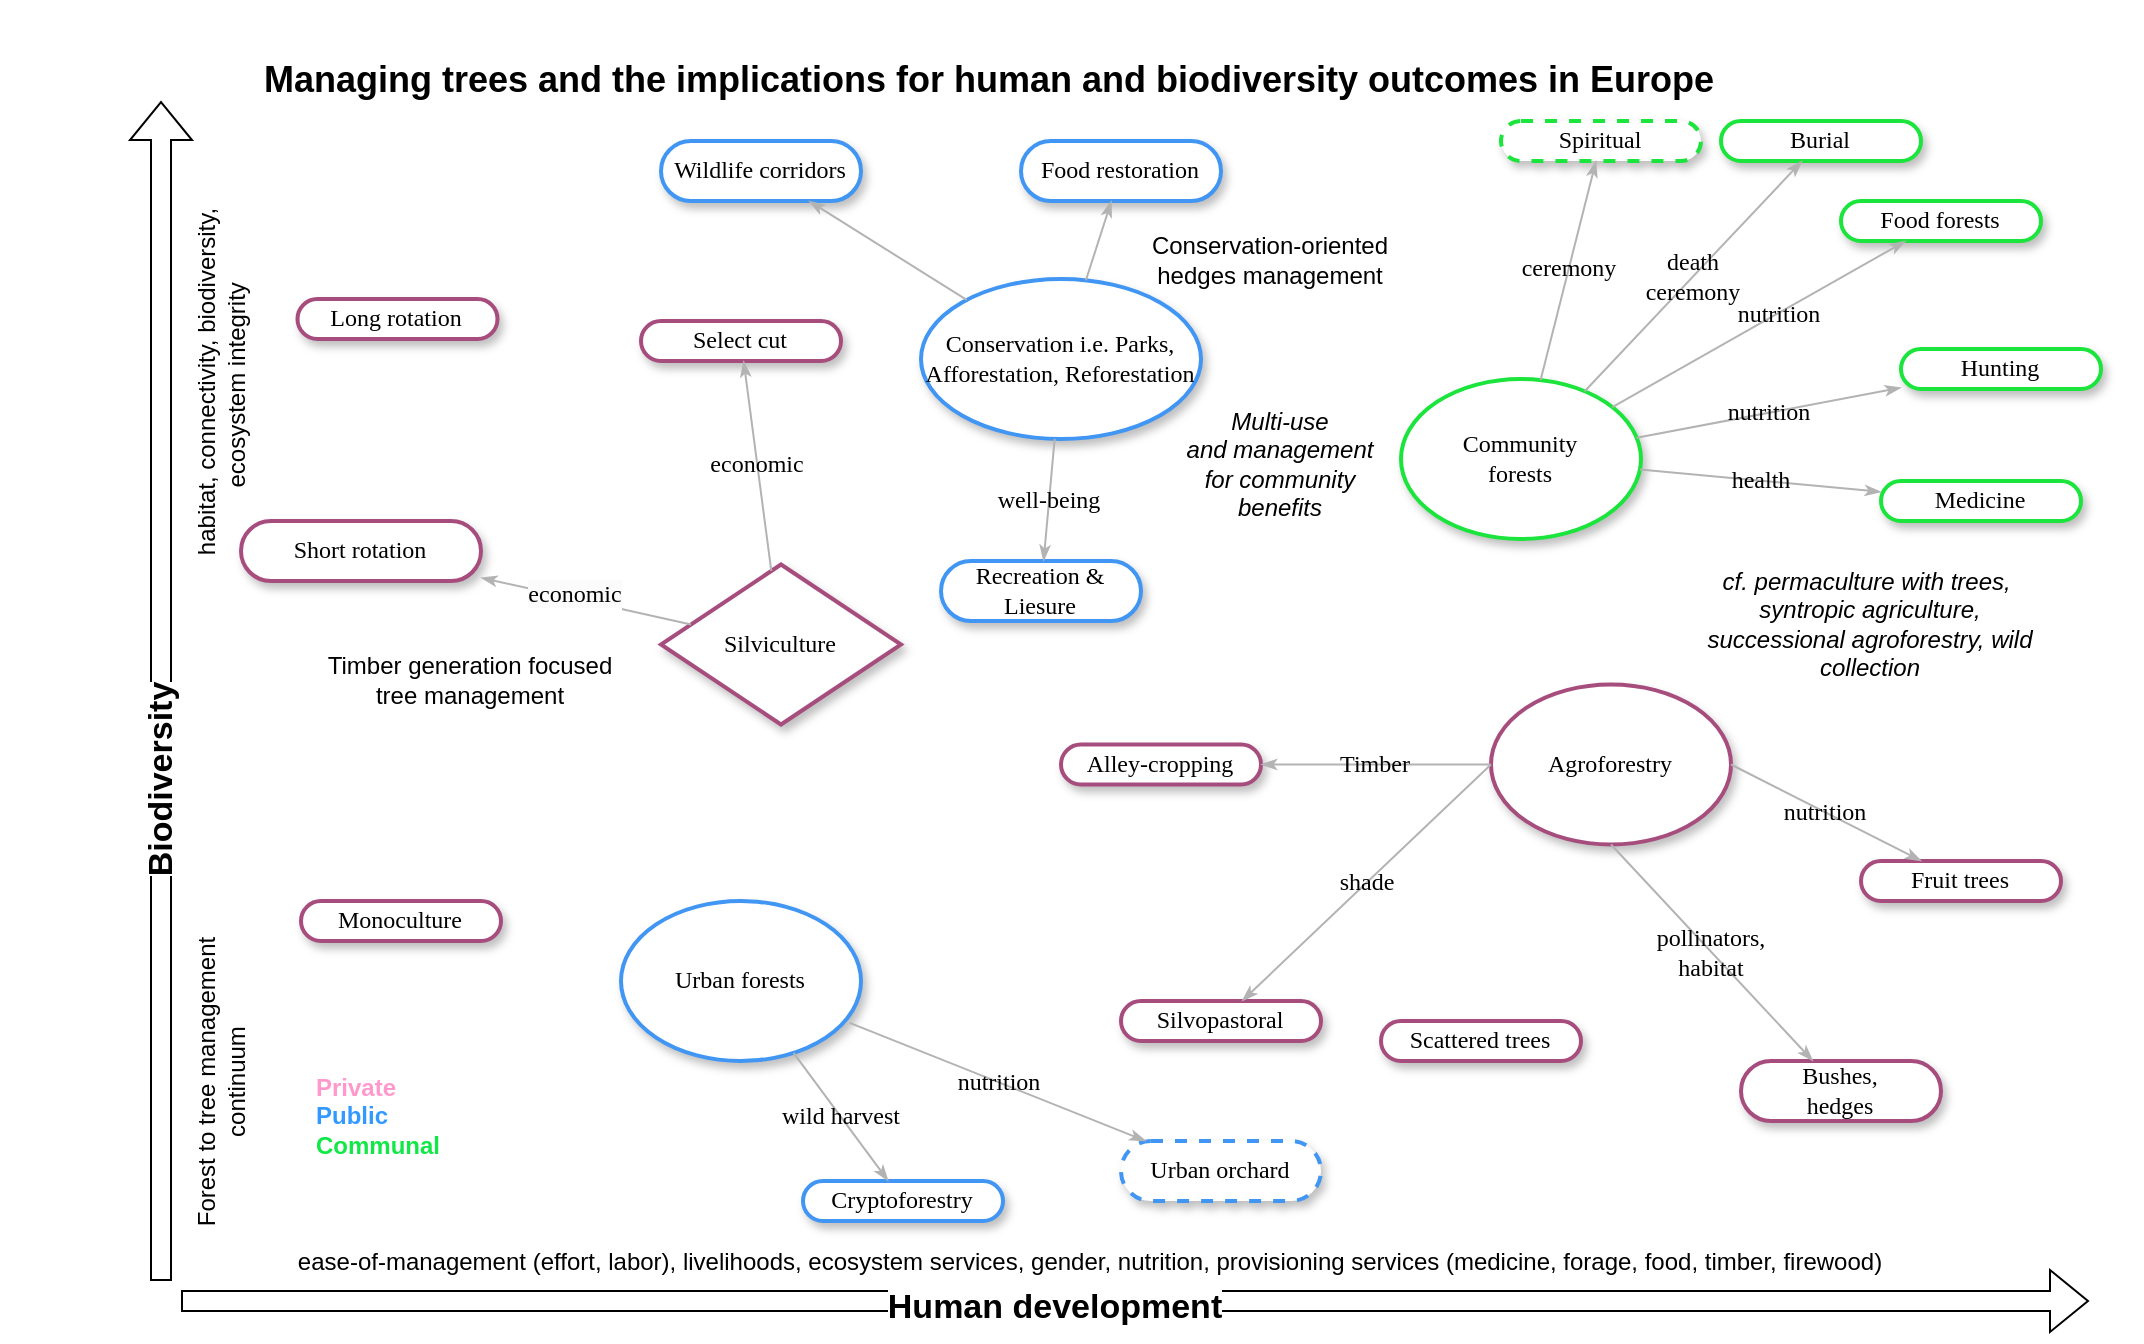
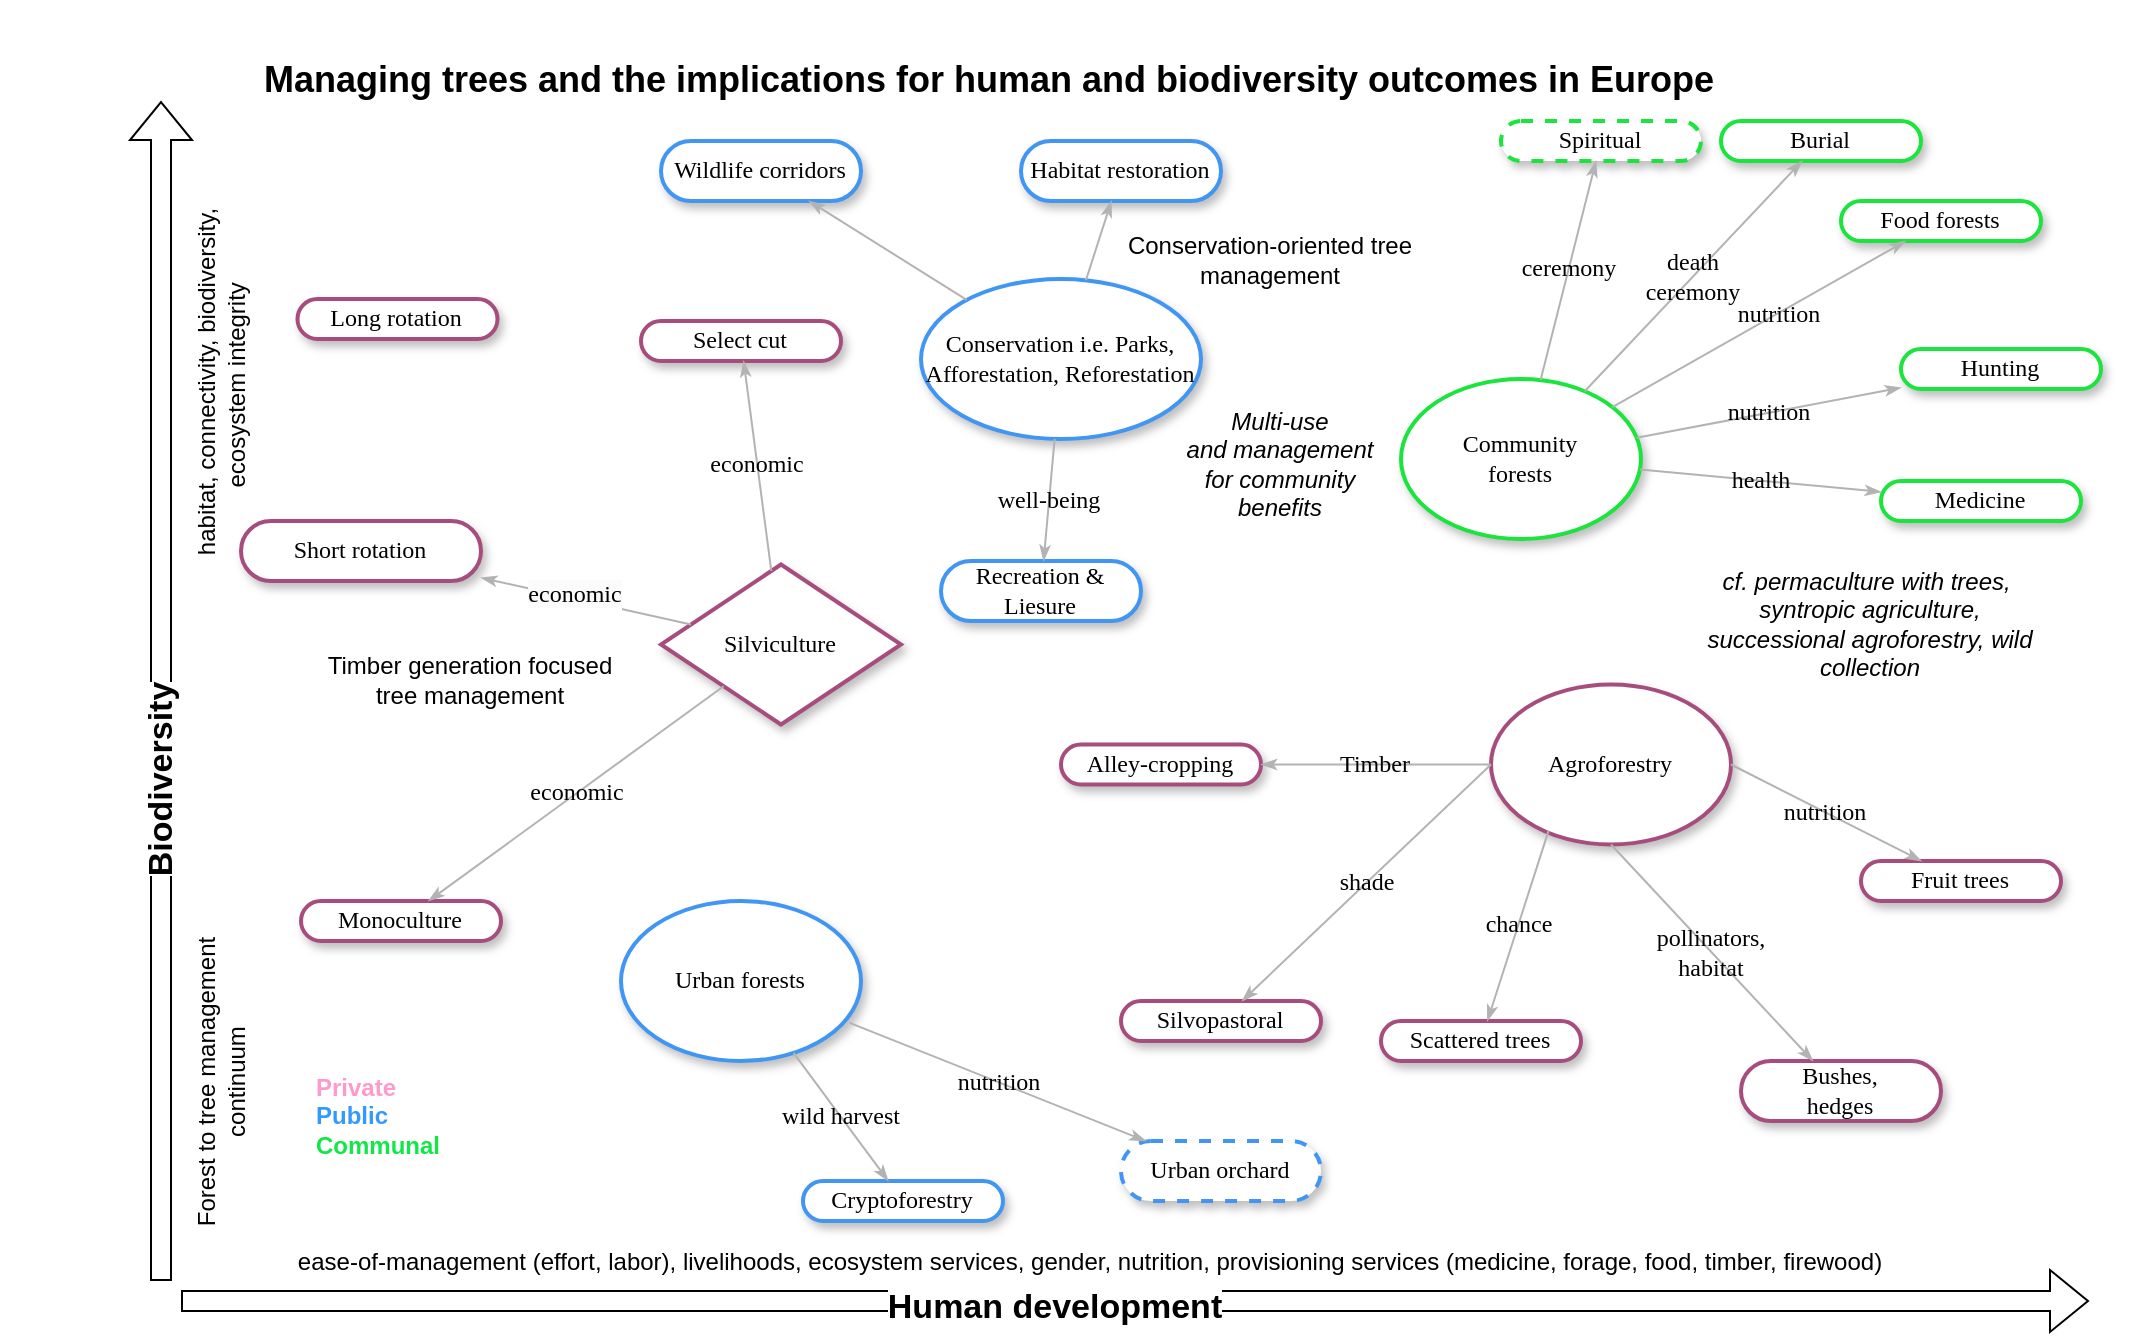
(1121, 171) -> (1121, 171)
(1271, 261) -> (1271, 261)
none -> (575, 794)
none -> (1518, 925)
